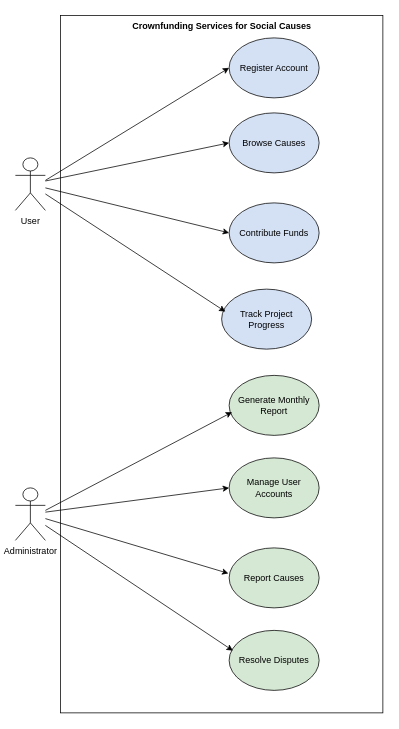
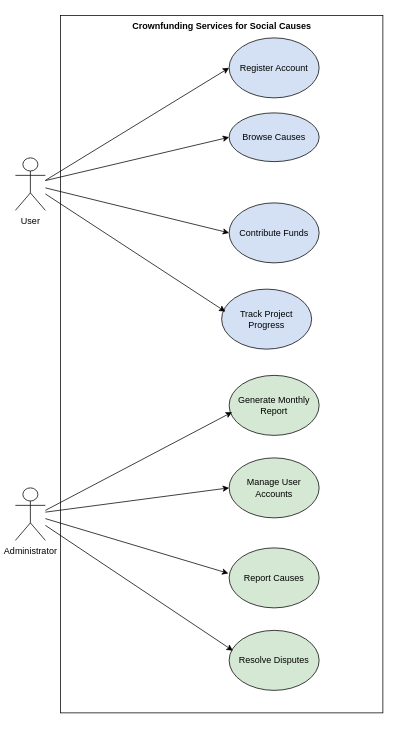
(274, 143) -> (274, 137)
